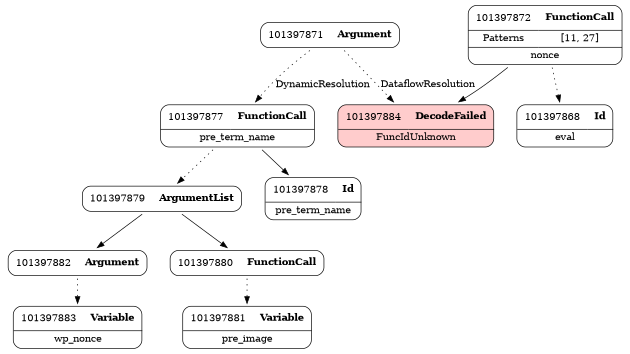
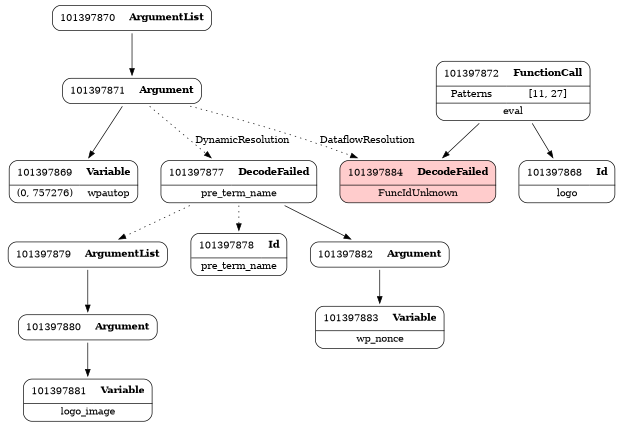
none -> (132, 18)
(545, 55) -> (513, 111)
(555, 81) -> (541, 138)
(272, 116) -> (274, 172)
(565, 137) -> (567, 193)
(273, 160) -> (239, 215)
none -> (74, 182)
(123, 229) -> (315, 221)
(282, 262) -> (122, 327)
(78, 288) -> (380, 283)
(247, 288) -> (88, 356)
(247, 339) -> (88, 412)
